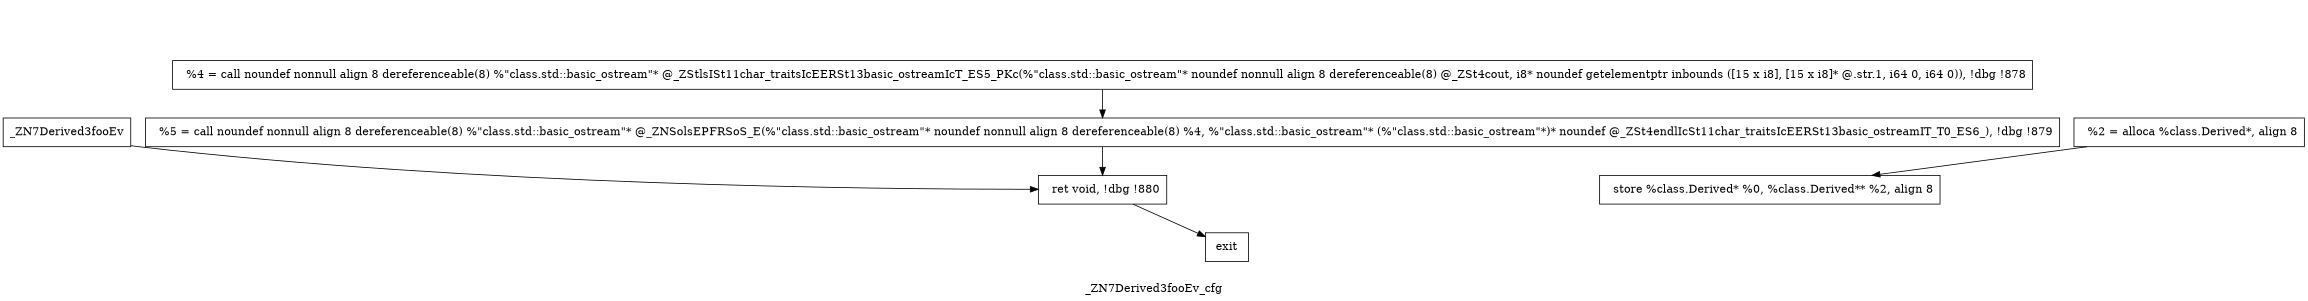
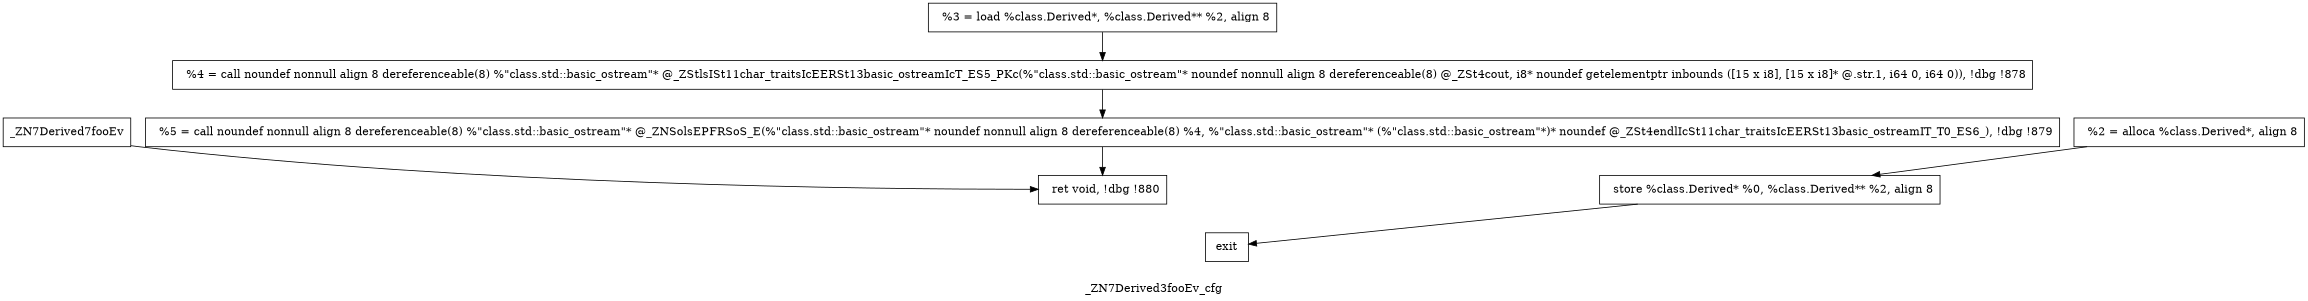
none -> (1103, 18)
(67, 132) -> (67, 132)
(1165, 219) -> (1447, 224)
